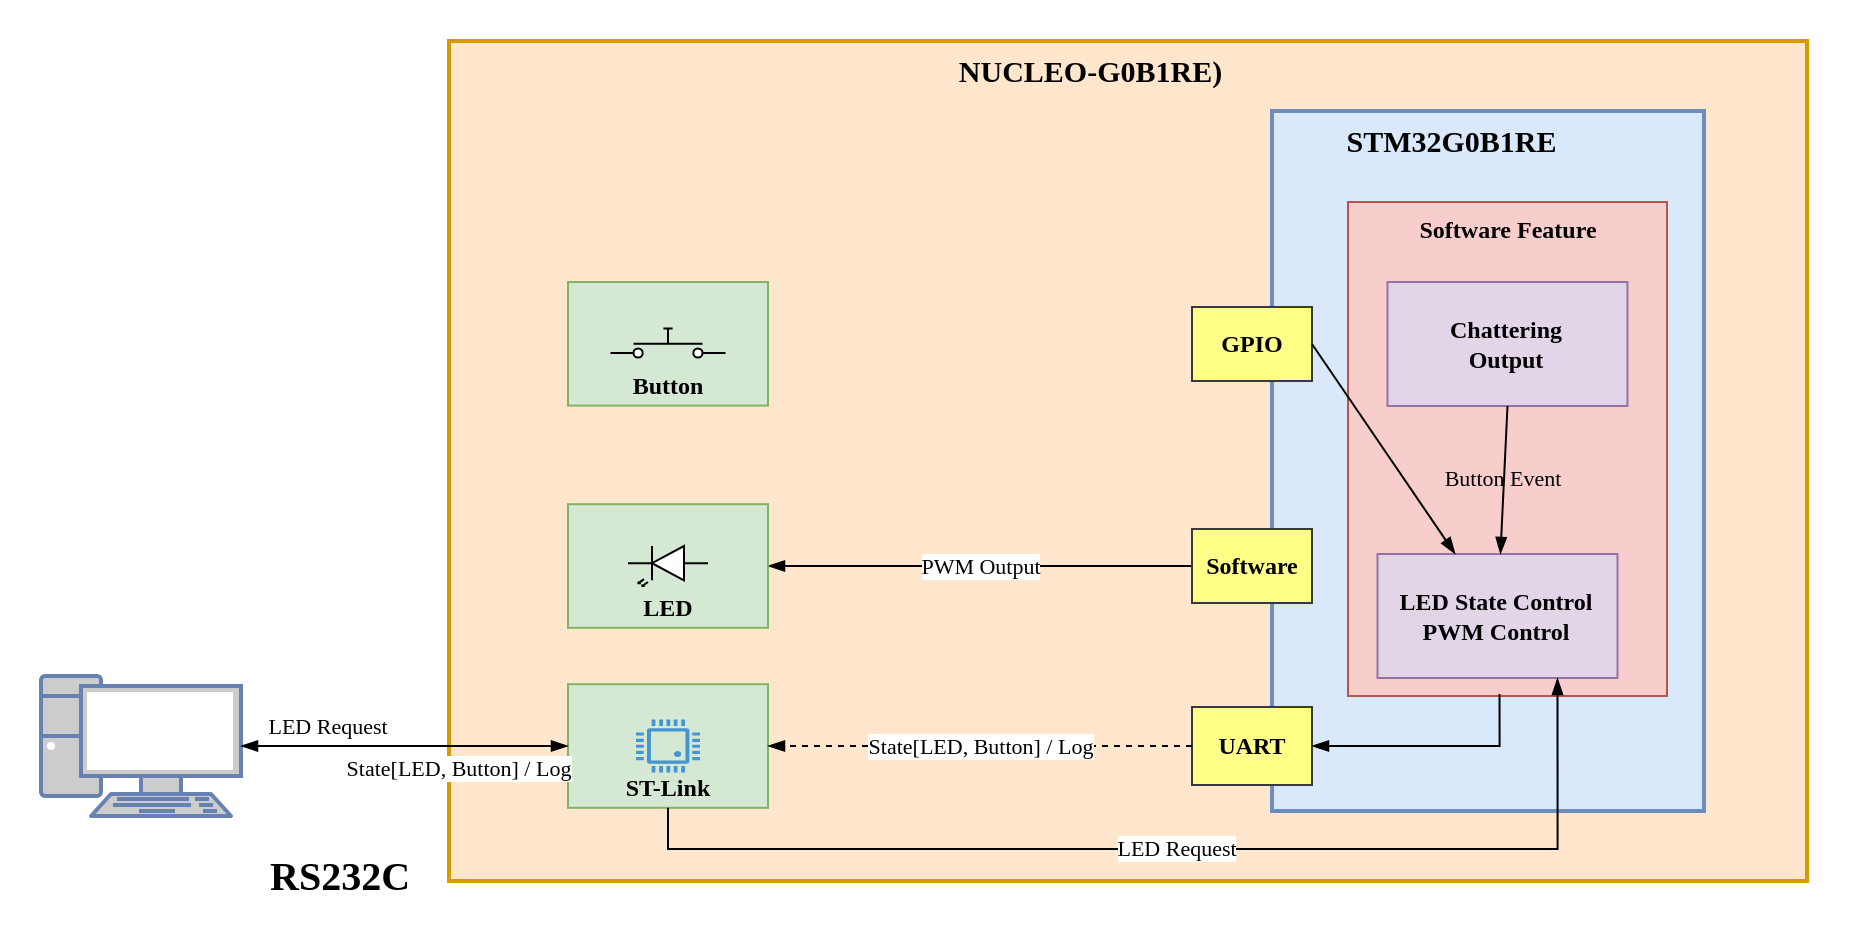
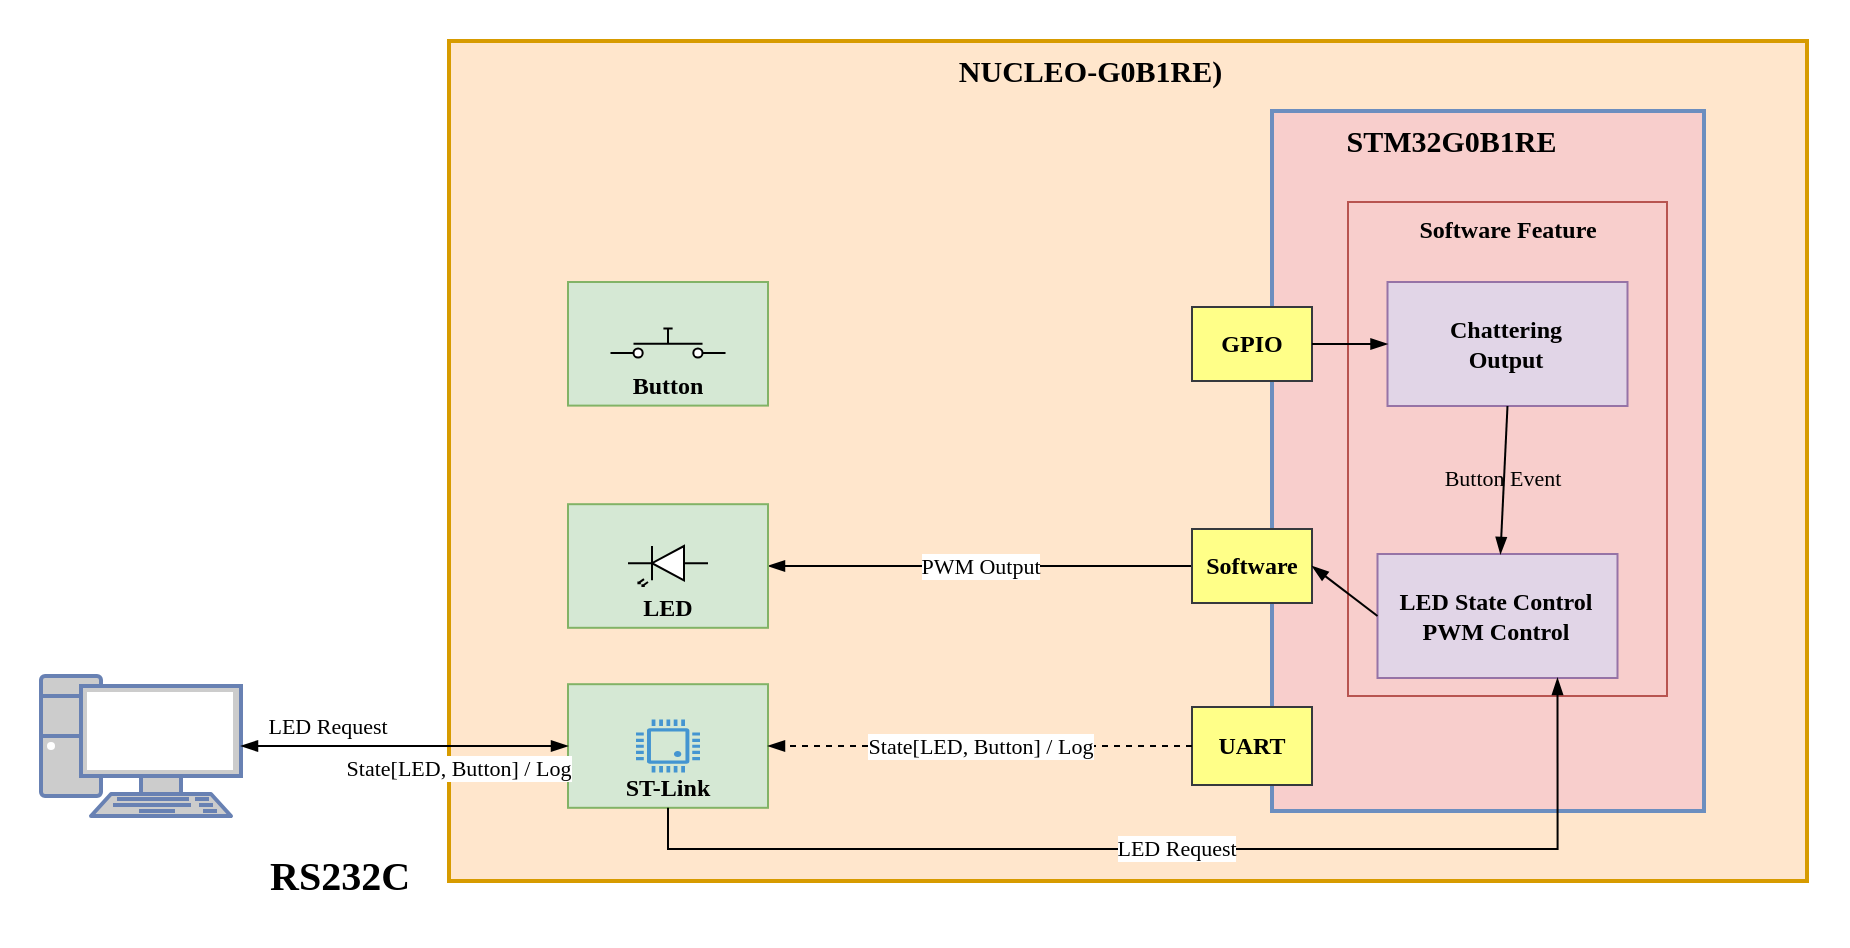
(1489, 143) -> (1489, 143)
(1379, 442) -> (1341, 344)
none -> (1351, 596)
(1439, 746) -> none
